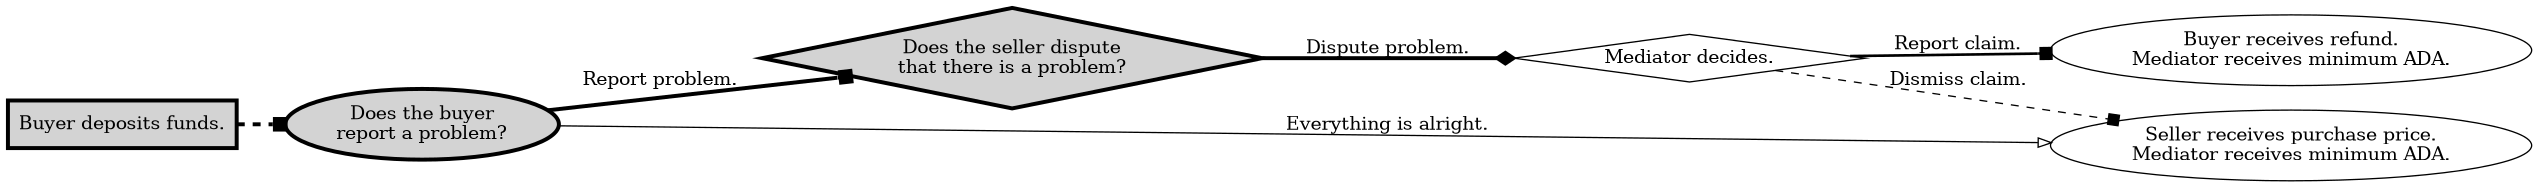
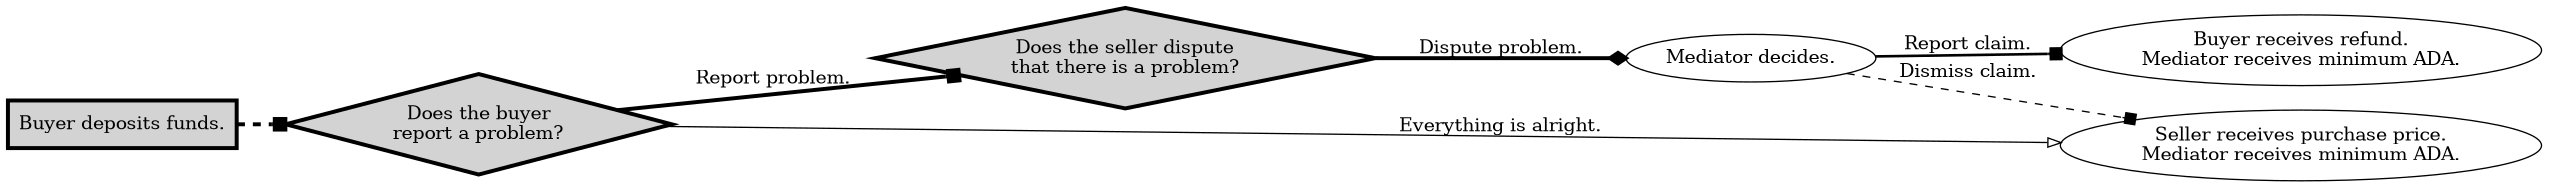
(1690, 58) -> (1751, 58)
(422, 124) -> (479, 124)
